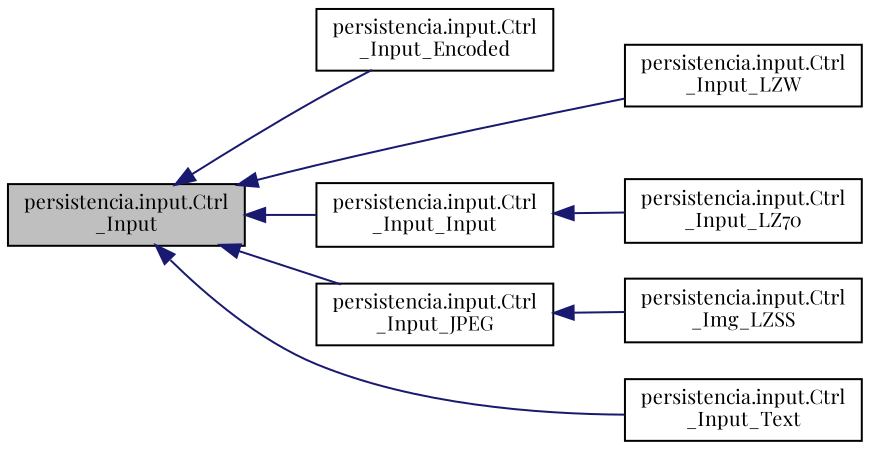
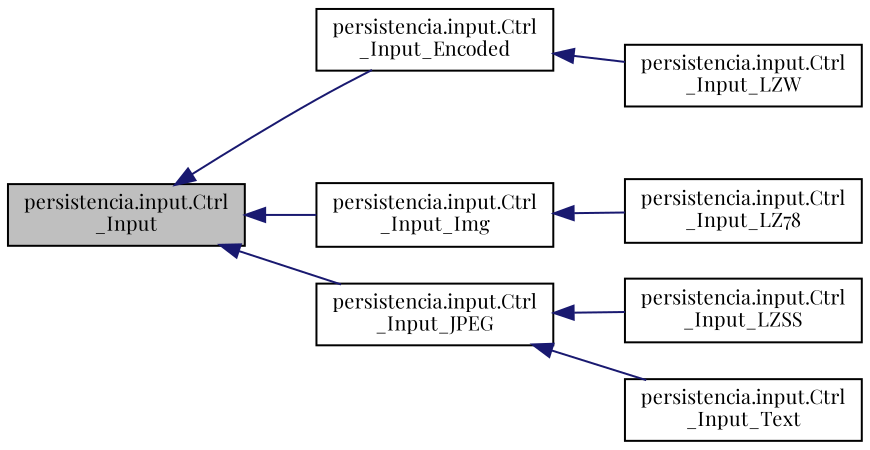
(440, 137) -> (599, 59)
(743, 211) -> (743, 211)
(435, 215) -> (435, 215)
(743, 310) -> (743, 310)
(380, 385) -> (599, 365)
